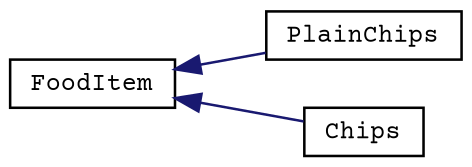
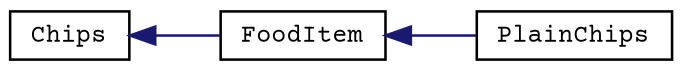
(252, 112) -> (188, 36)
